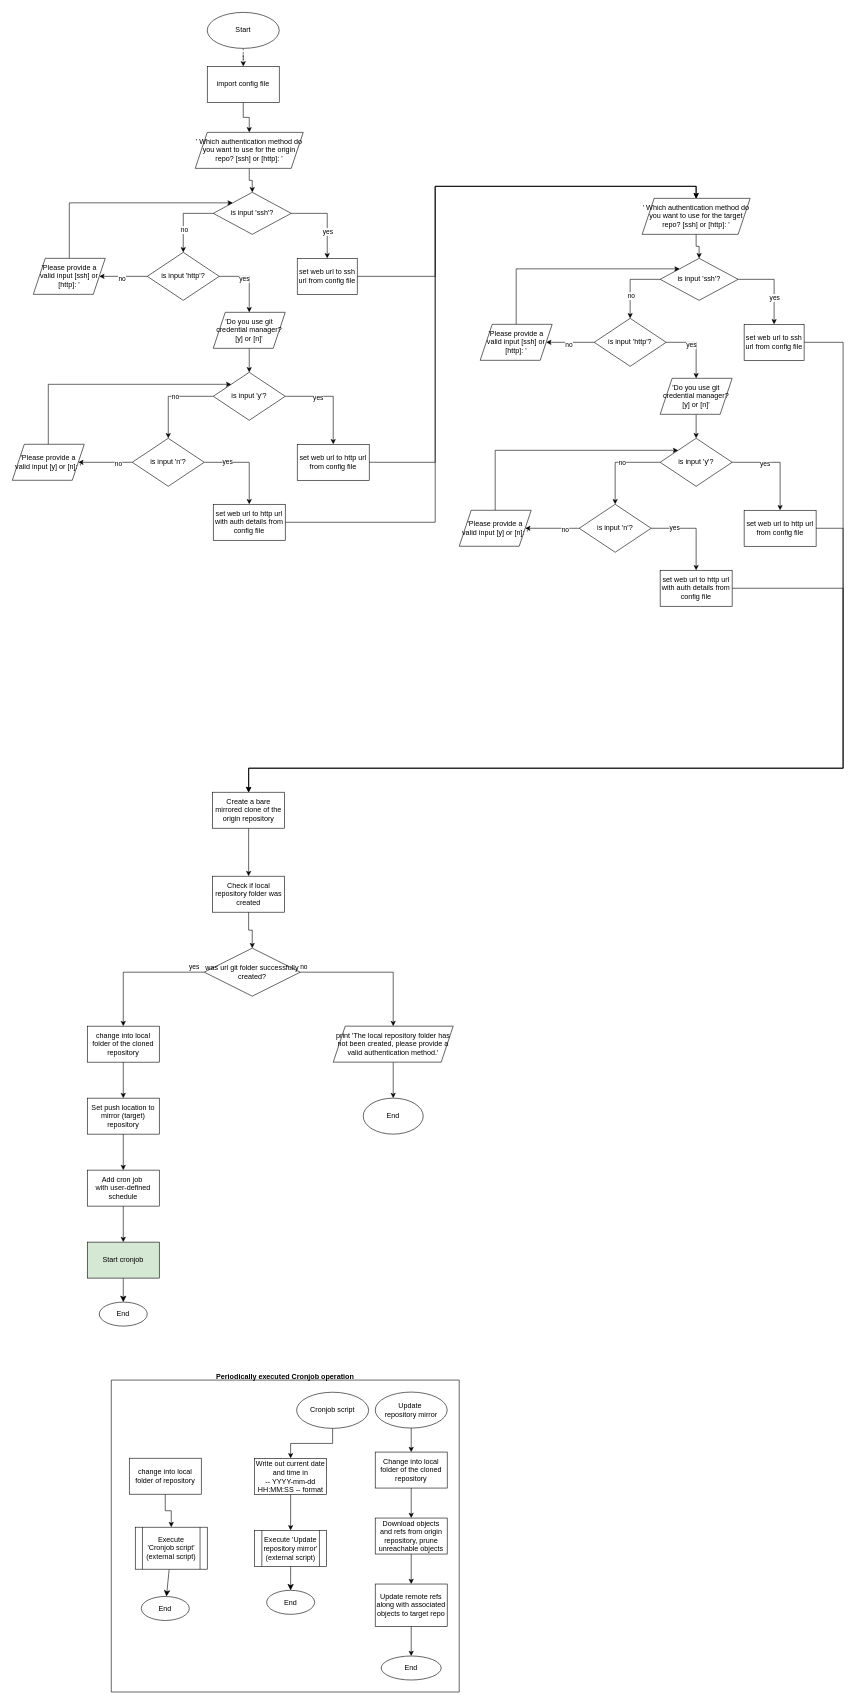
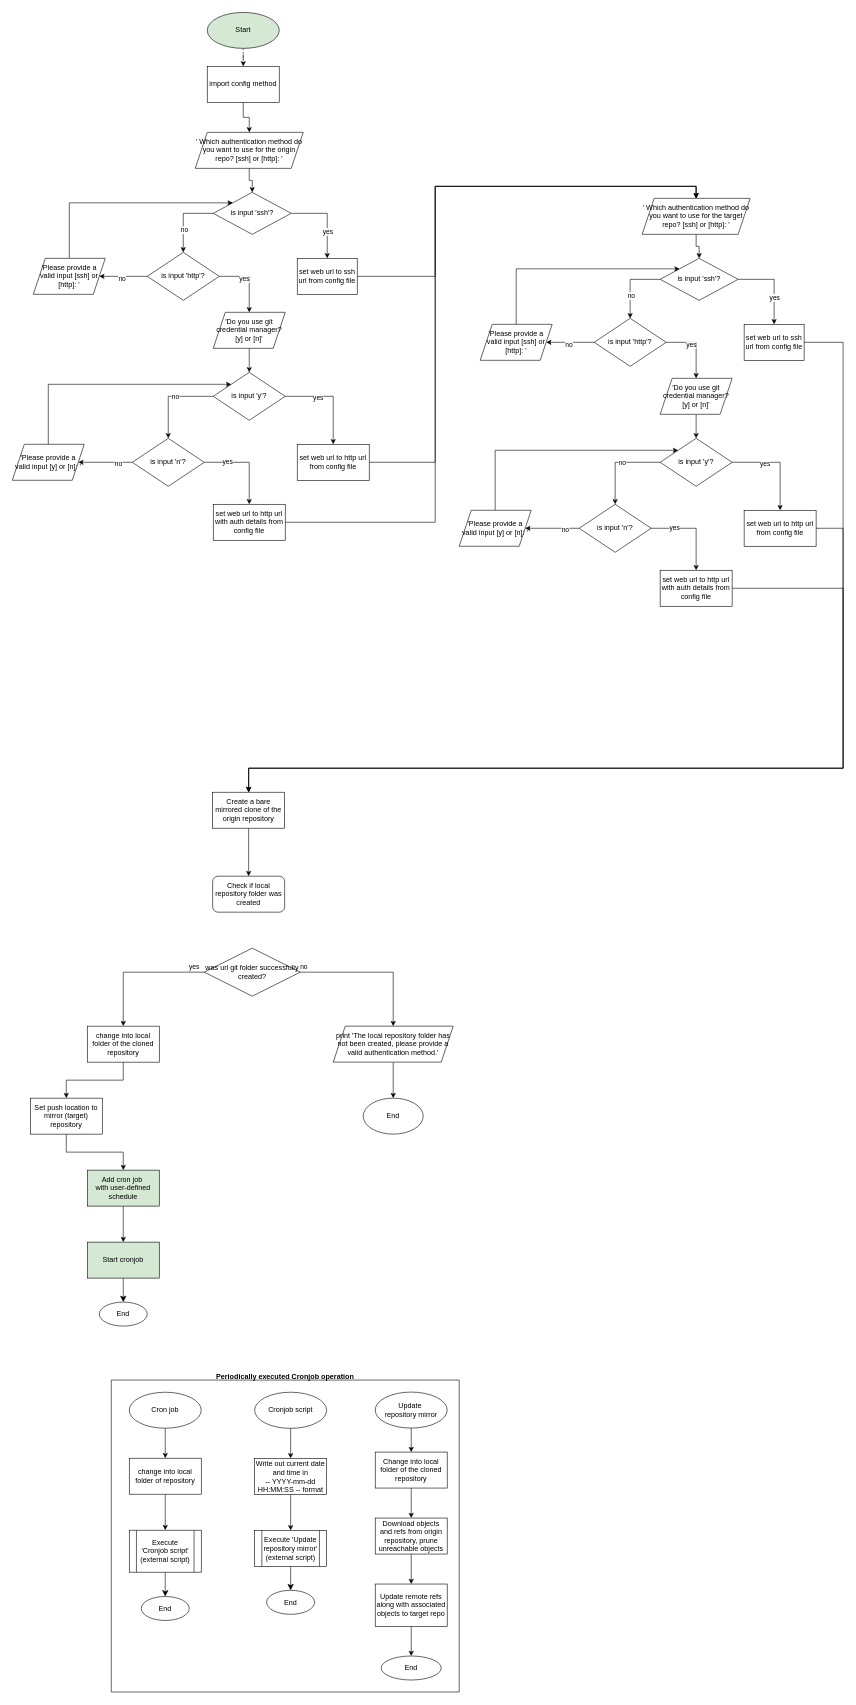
(243, 30) -> (243, 30)
(243, 84) -> (243, 84)
(249, 894) -> (249, 894)
(249, 921) -> none
(123, 1116) -> (66, 1116)
(123, 1188) -> (123, 1188)
none -> (165, 1410)
(333, 1411) -> (291, 1411)
none -> (165, 1453)
(171, 1548) -> (165, 1551)
